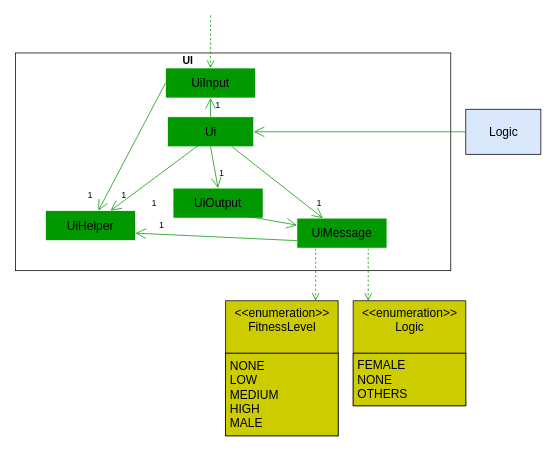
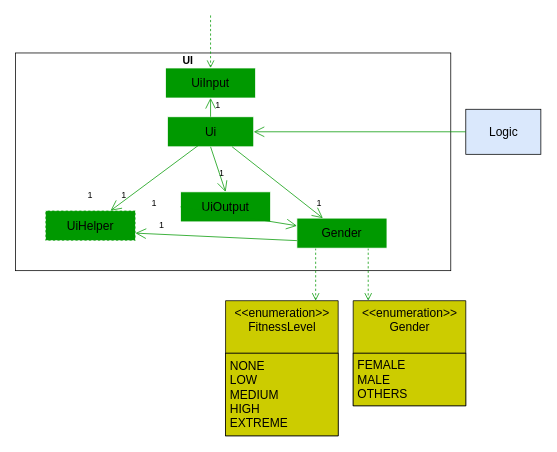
(132, 146) -> none
(218, 203) -> (225, 207)
(90, 225) -> (90, 225)
(342, 233) -> (342, 233)
(410, 316) -> (410, 316)
(372, 379) -> (372, 379)
(245, 394) -> (248, 394)
